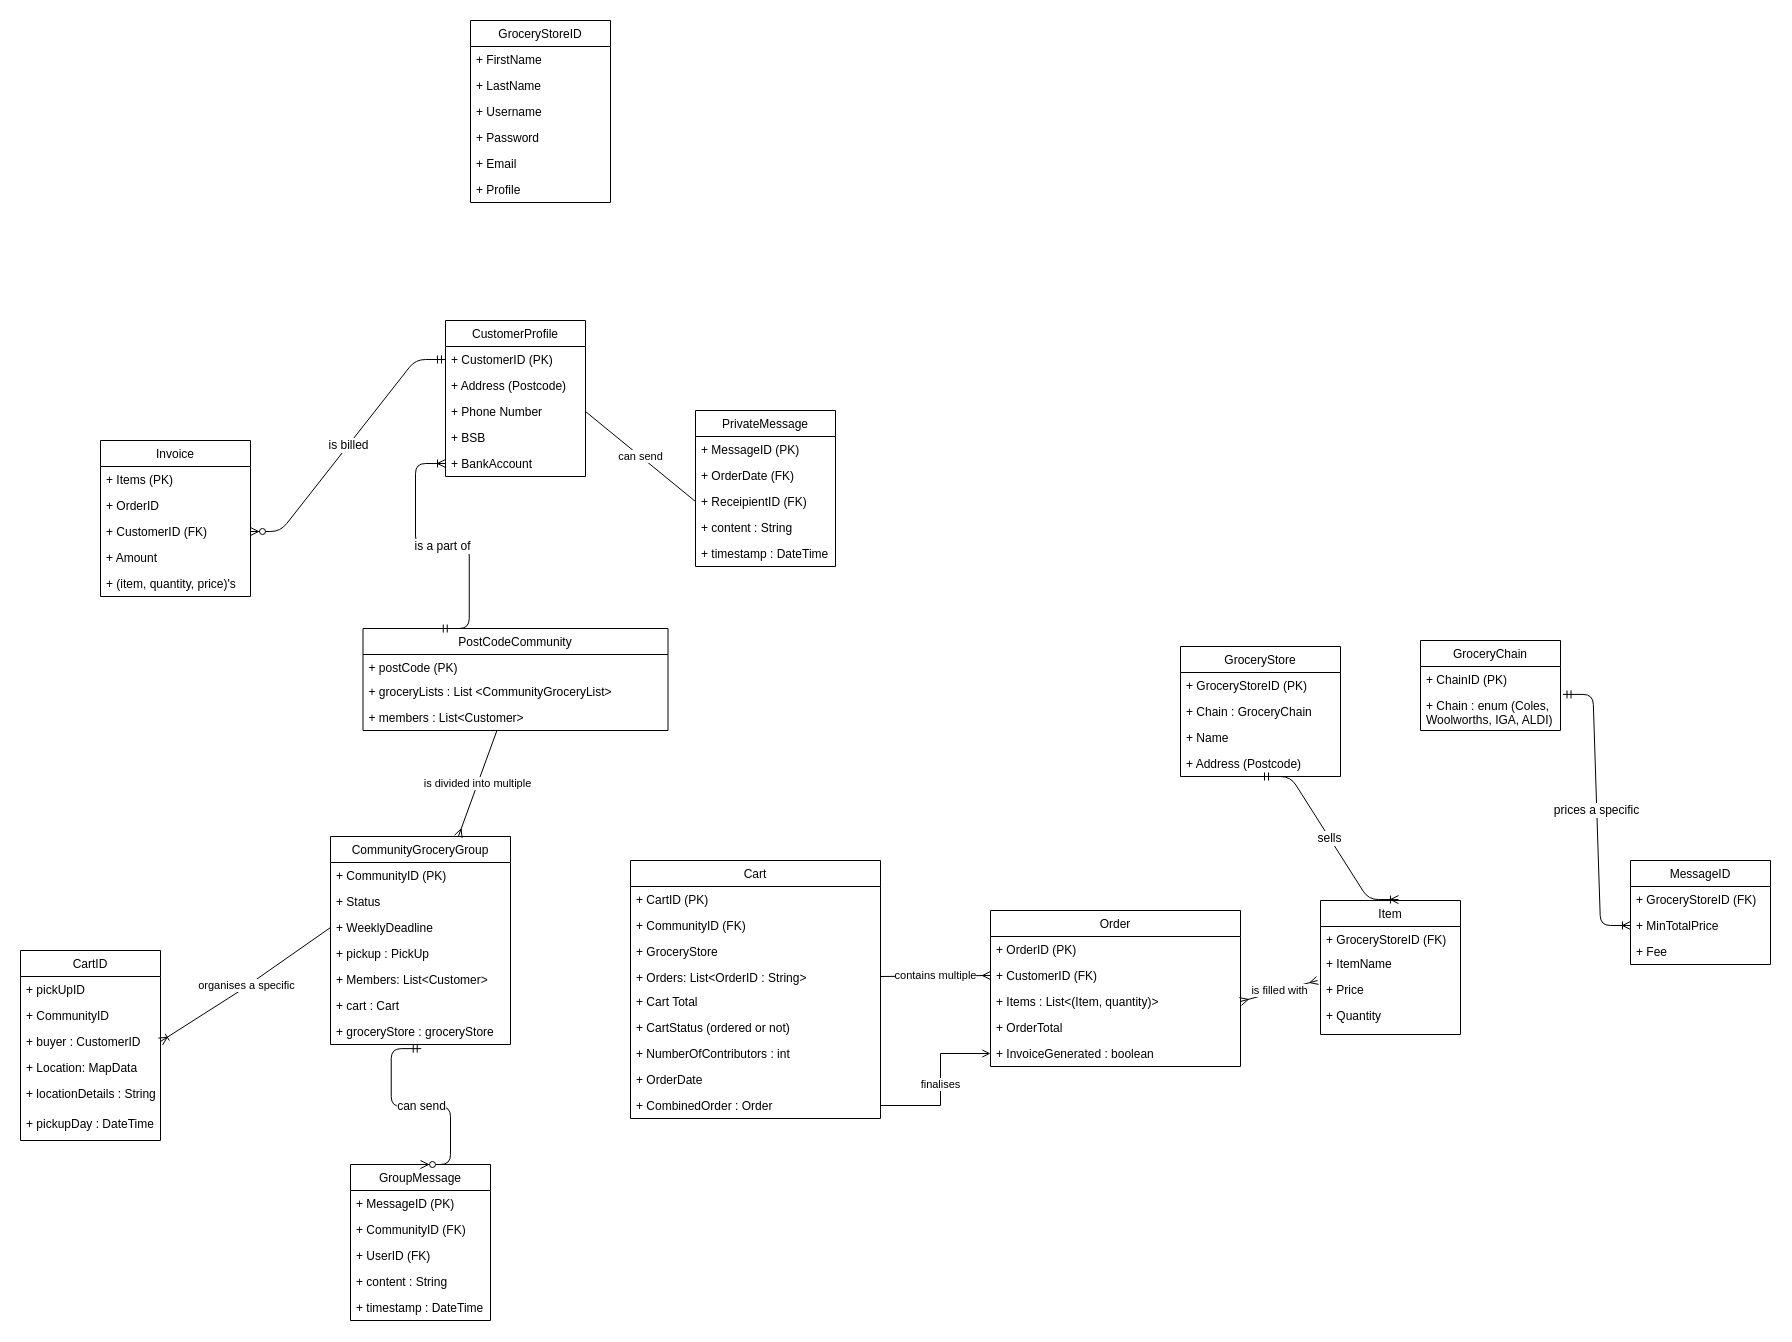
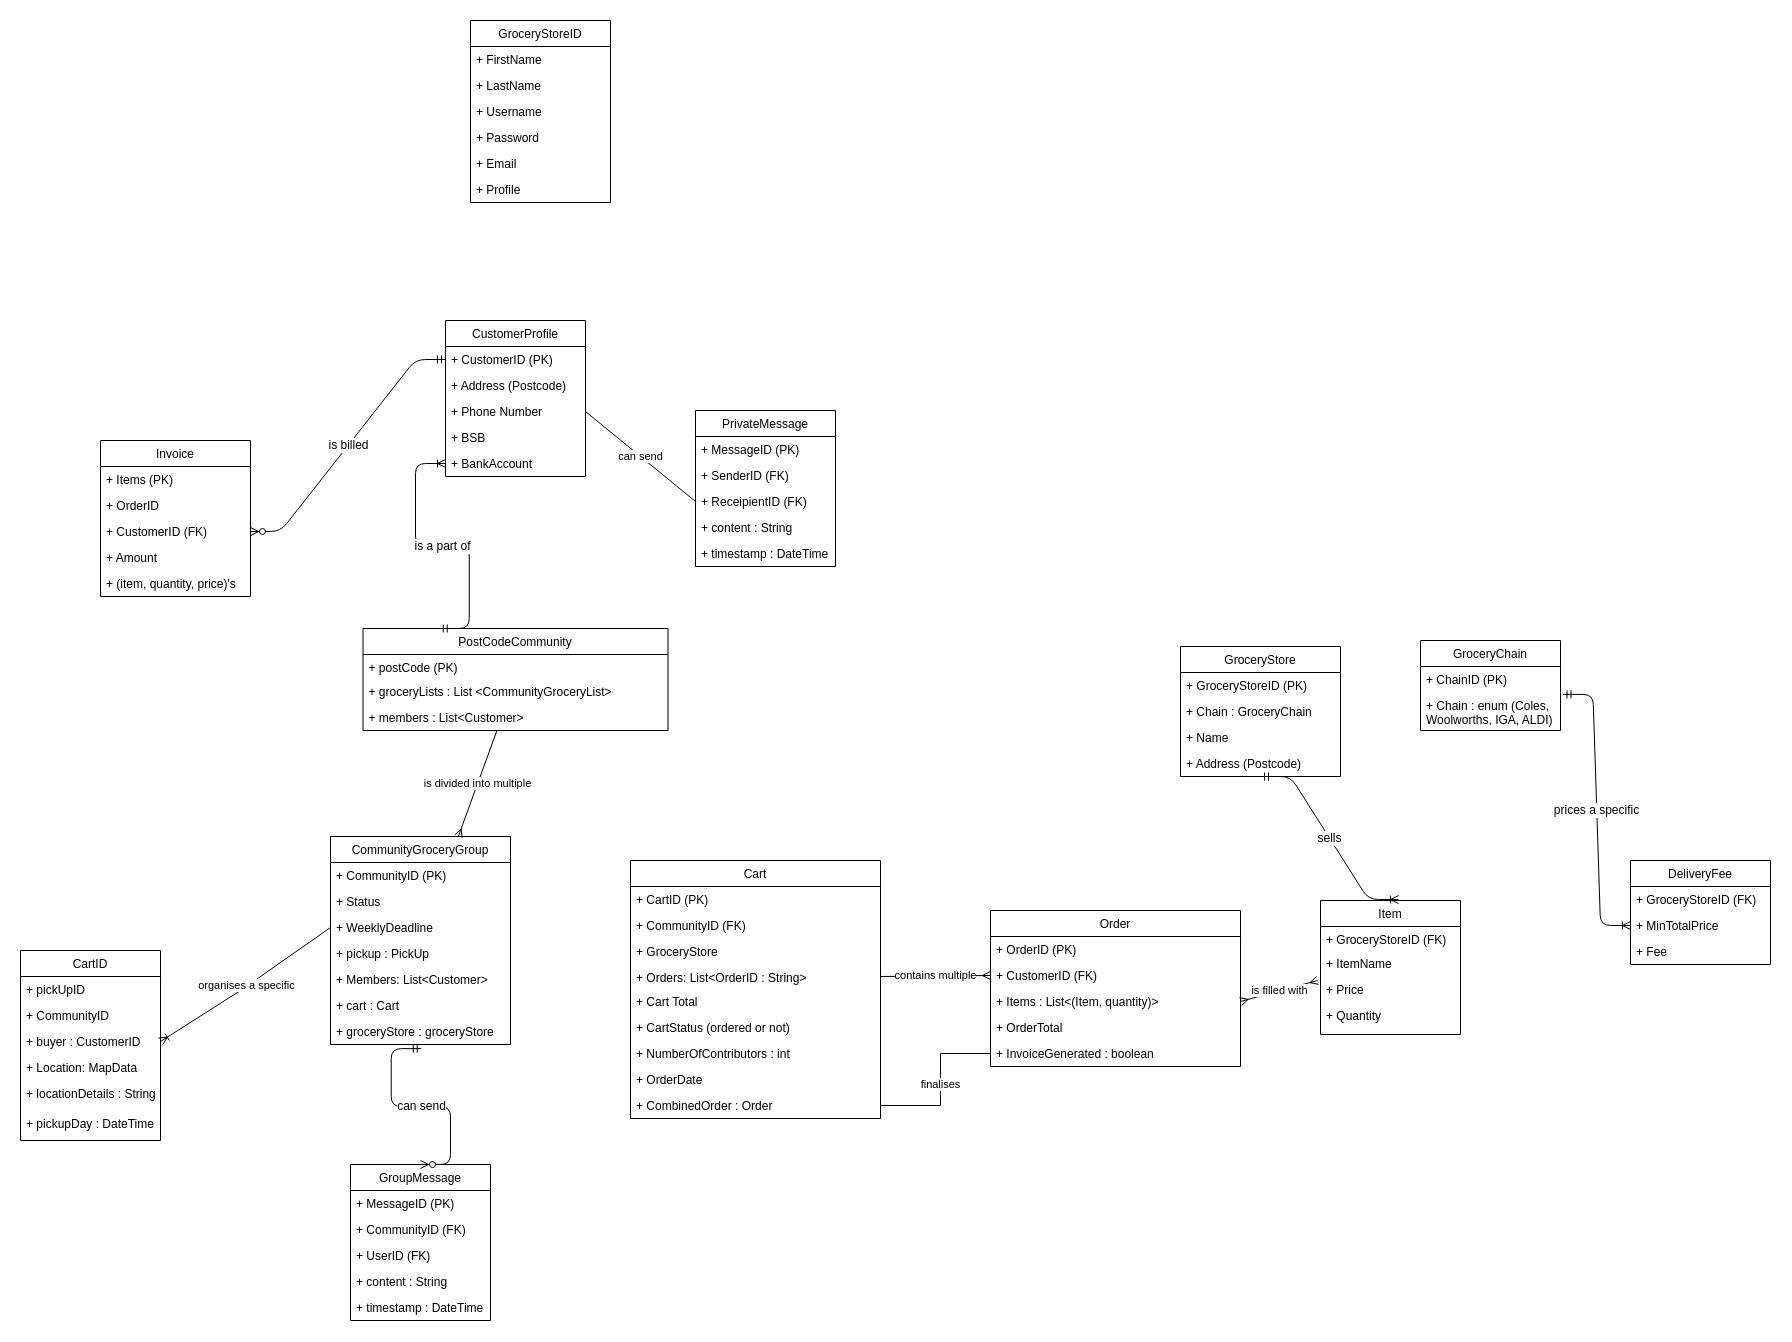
(752, 476) -> (748, 476)
(1700, 874) -> (1700, 874)
(984, 1054) -> (985, 1054)
